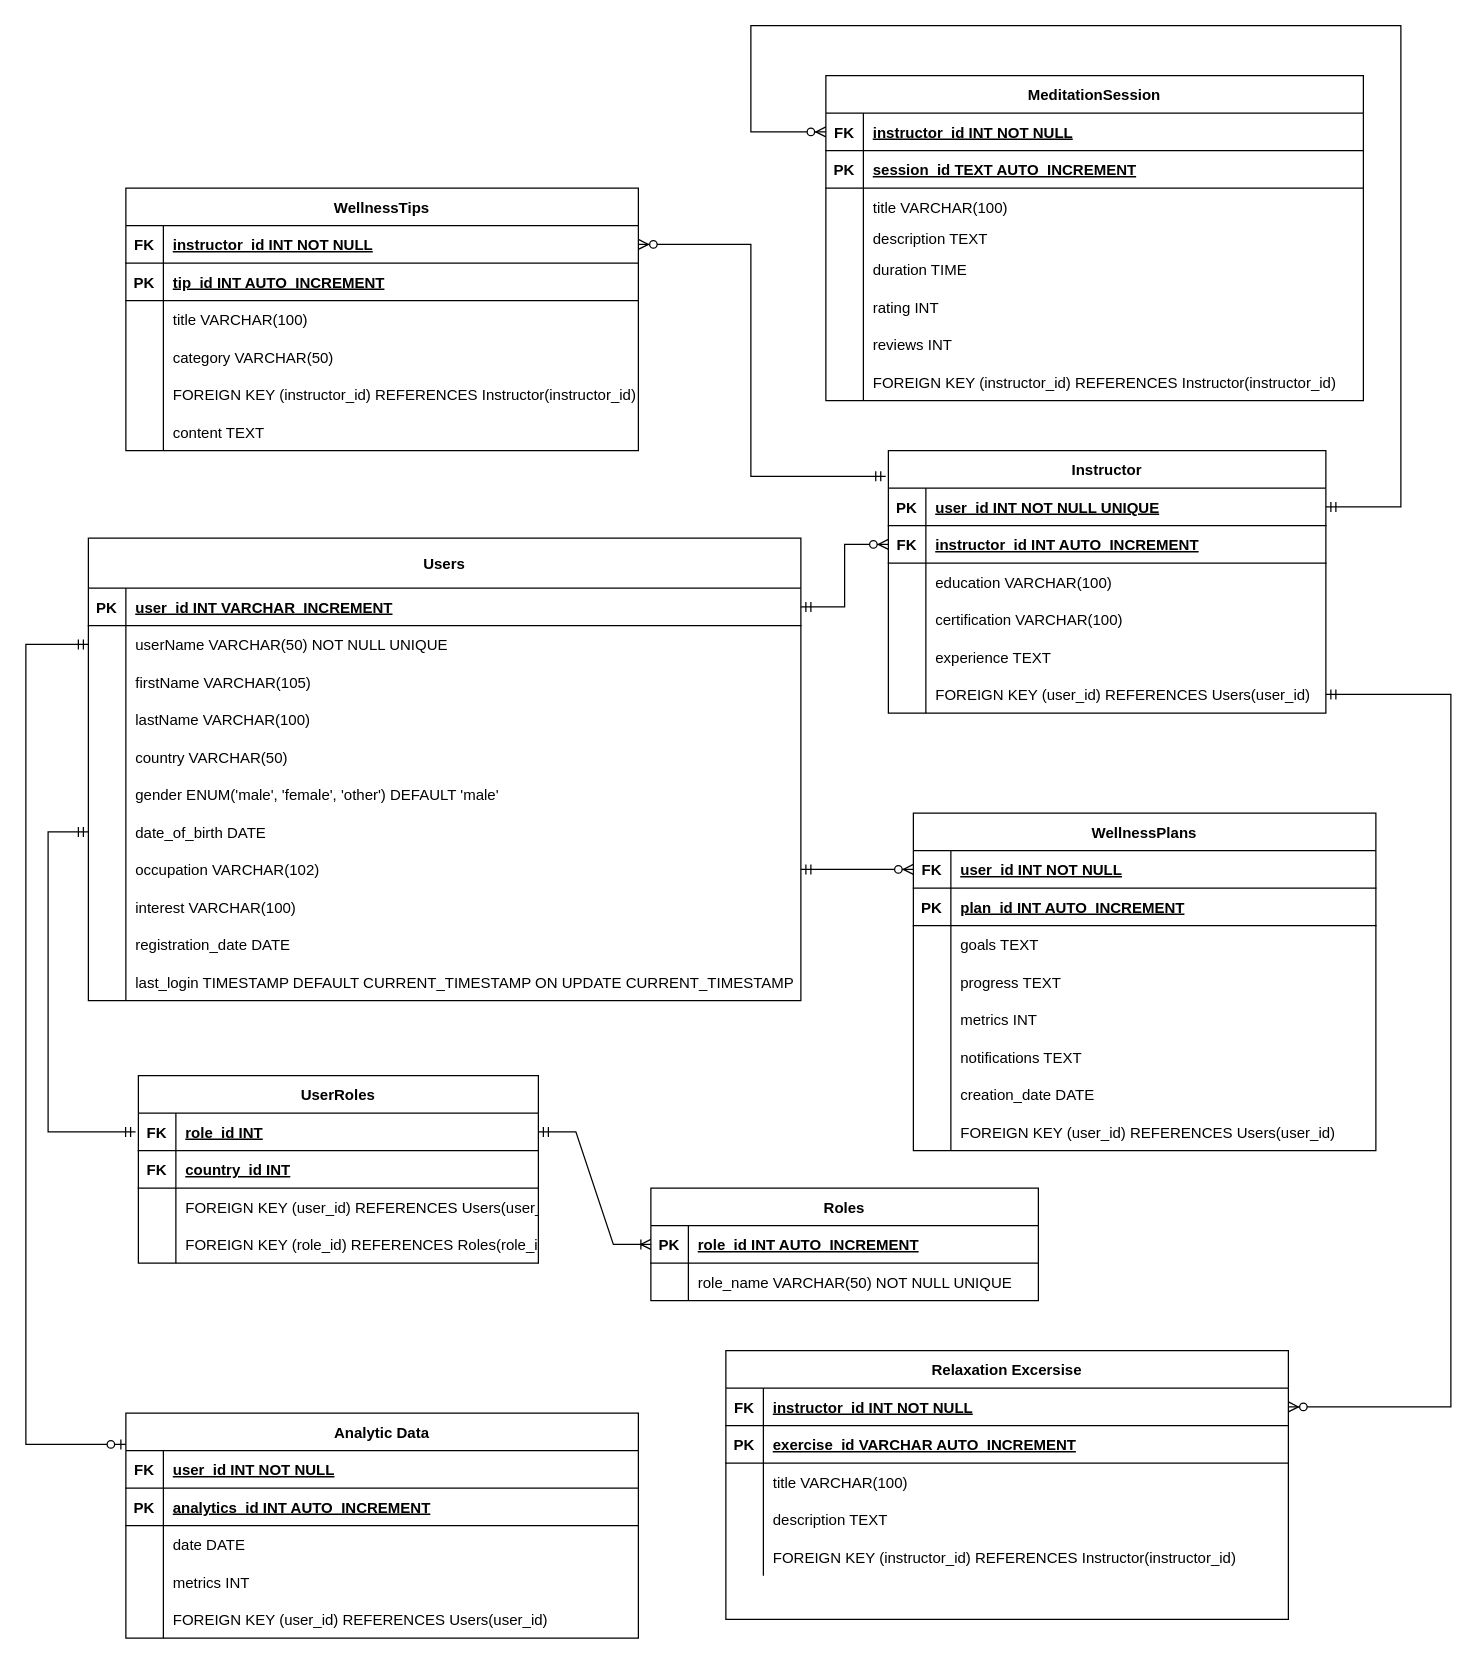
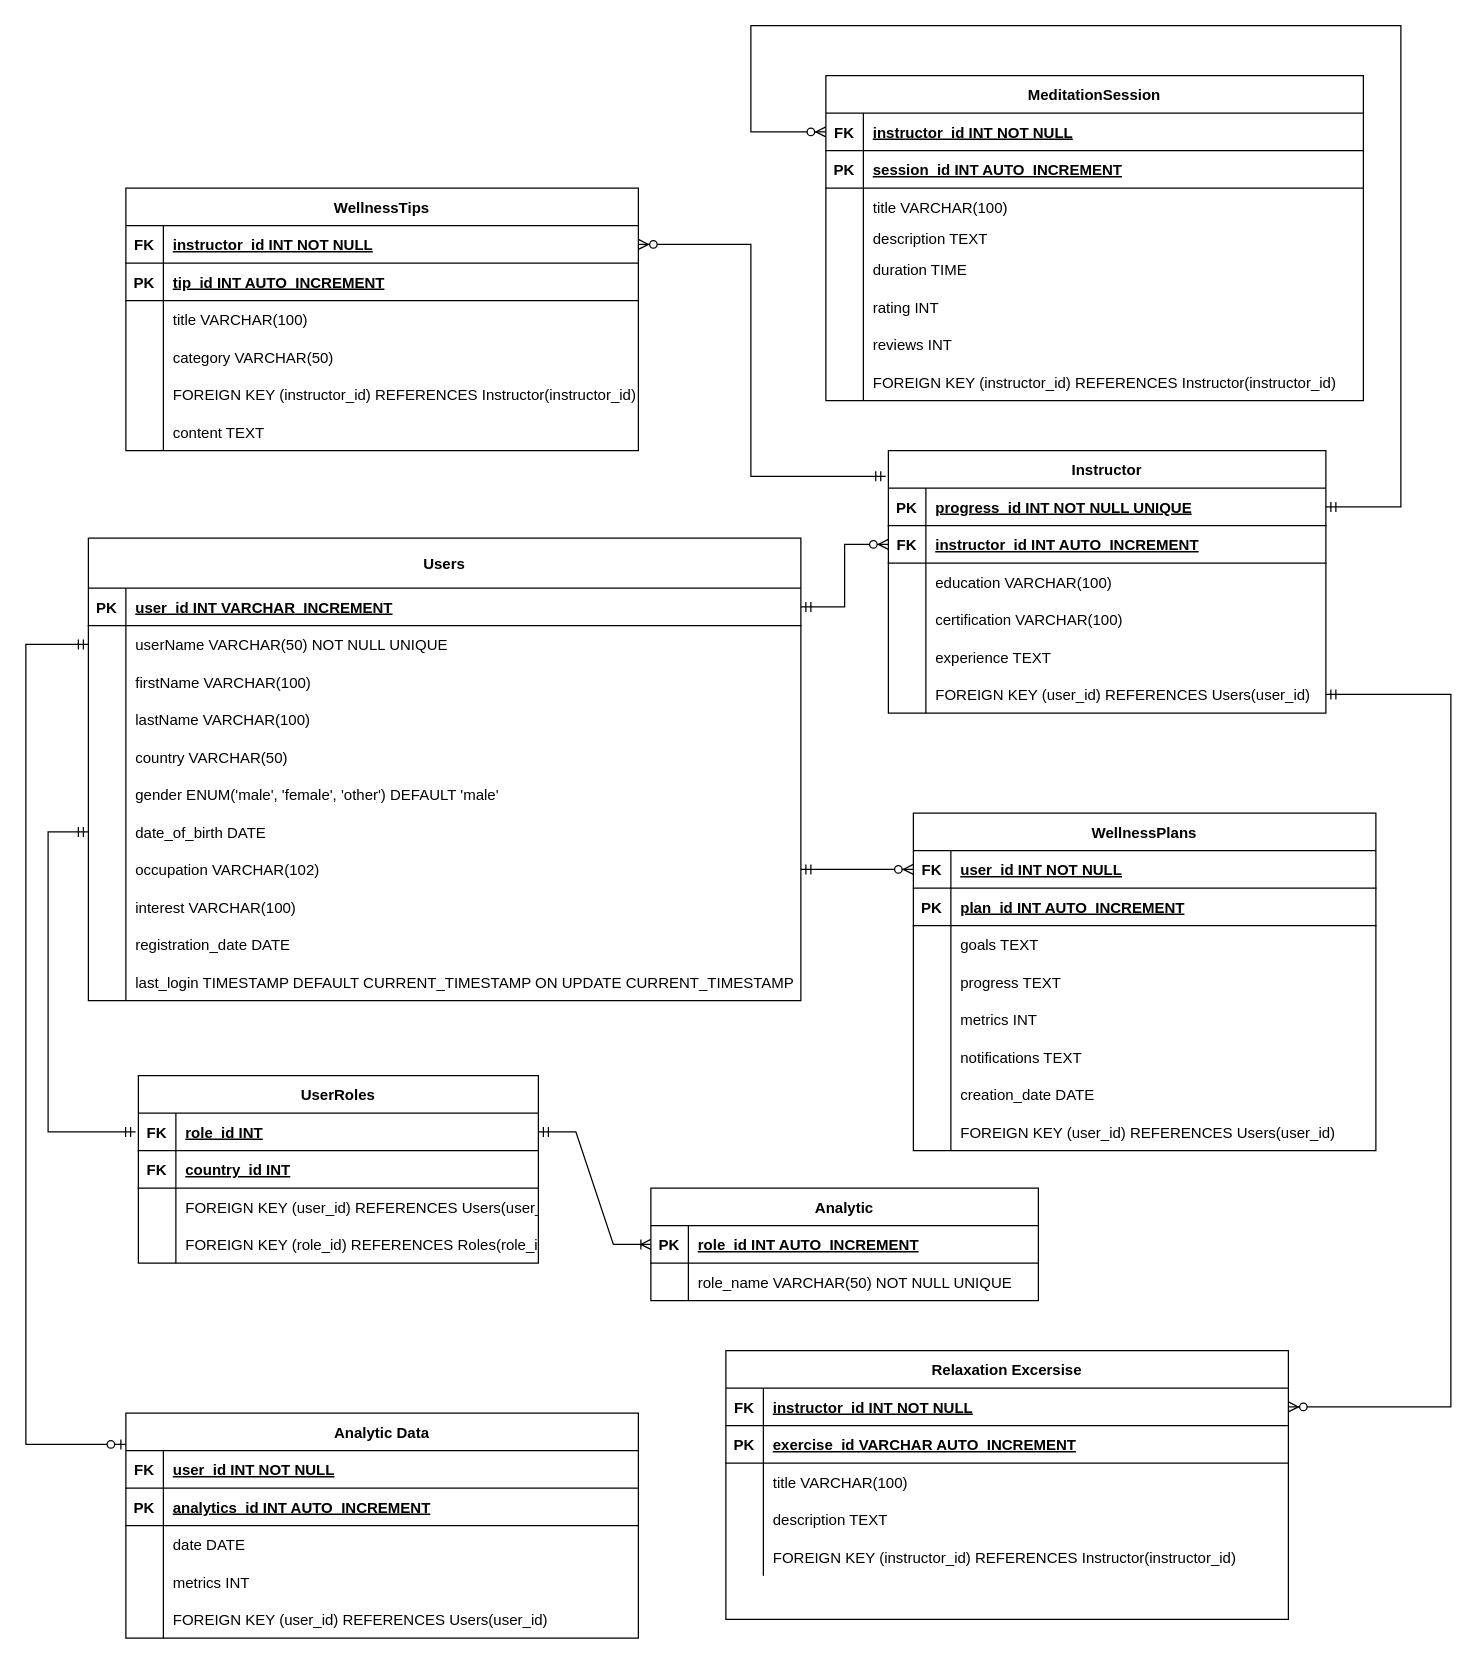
(993, 170) -> (989, 170)
(1039, 508) -> (1055, 508)
(224, 683) -> (224, 683)
(844, 1208) -> (844, 1208)
